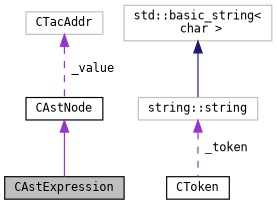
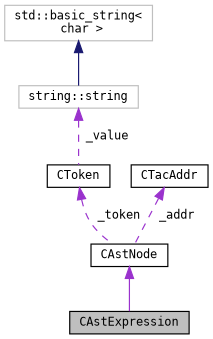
(64, 23) -> (170, 176)
(90, 69) -> (174, 216)
(223, 148) -> (104, 137)
none -> (92, 225)
